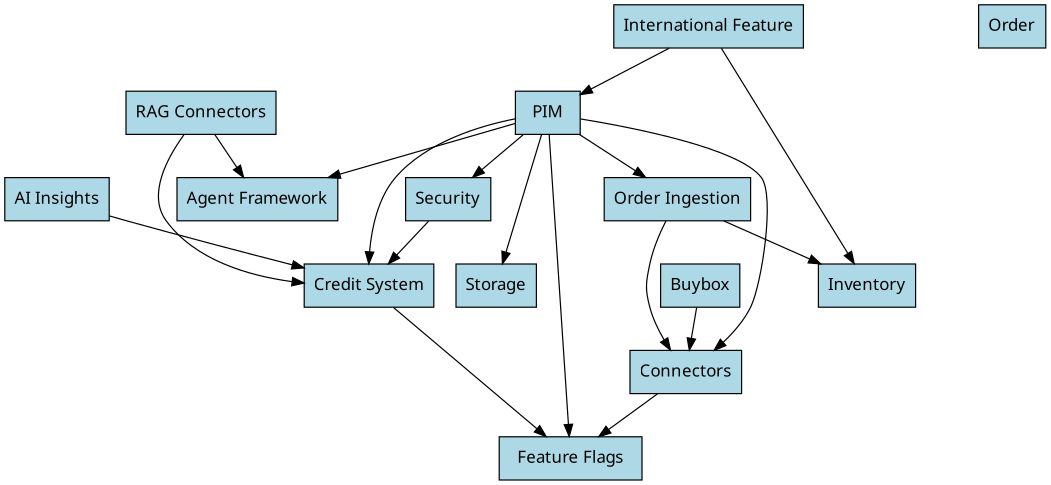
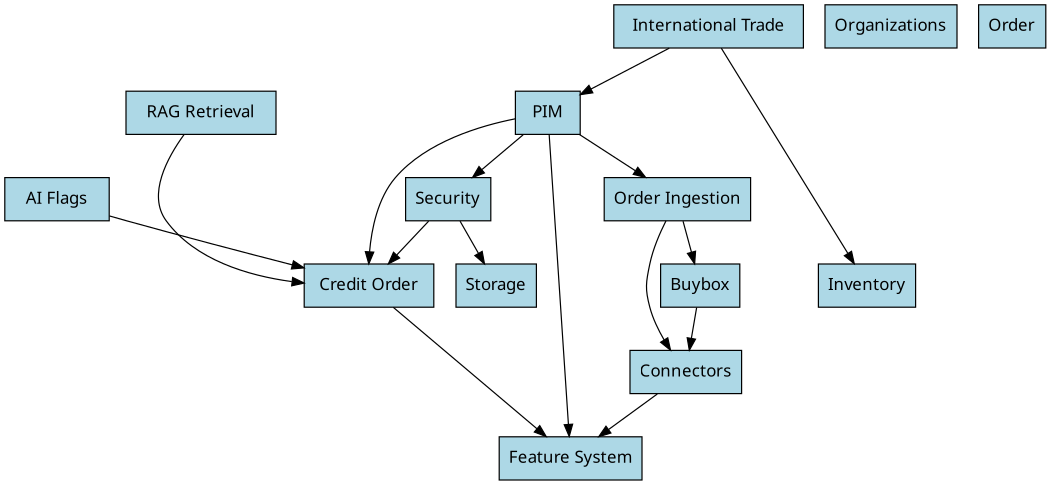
(709, 26) -> (709, 26)
none -> (891, 26)
(201, 113) -> (201, 113)
(756, 172) -> none
(524, 193) -> (469, 237)
(57, 199) -> (57, 199)
(257, 199) -> none
(773, 243) -> (687, 237)
(369, 286) -> (369, 286)
(571, 458) -> (571, 458)
